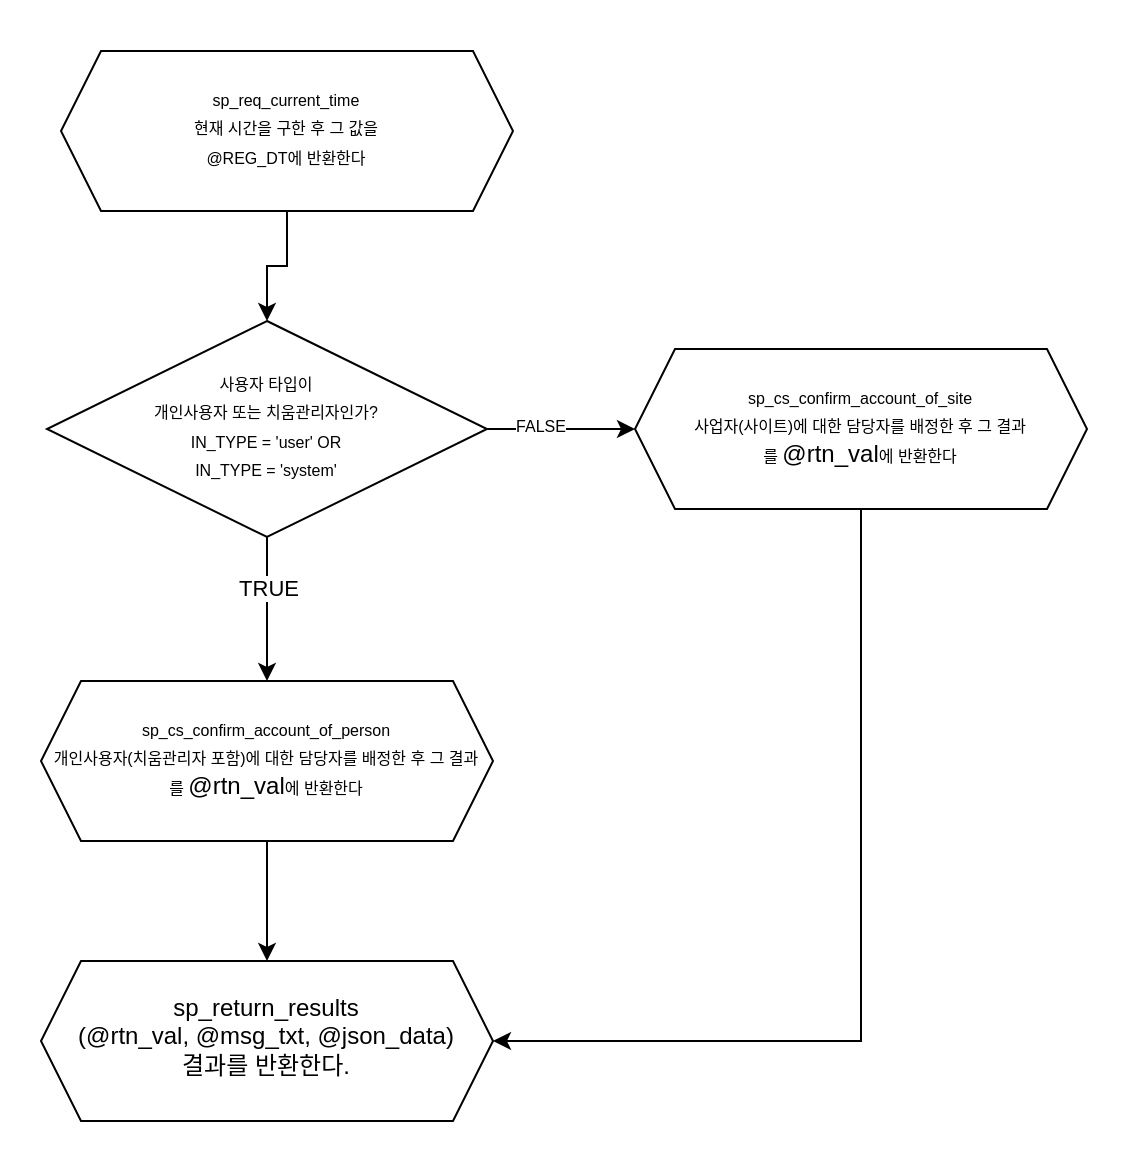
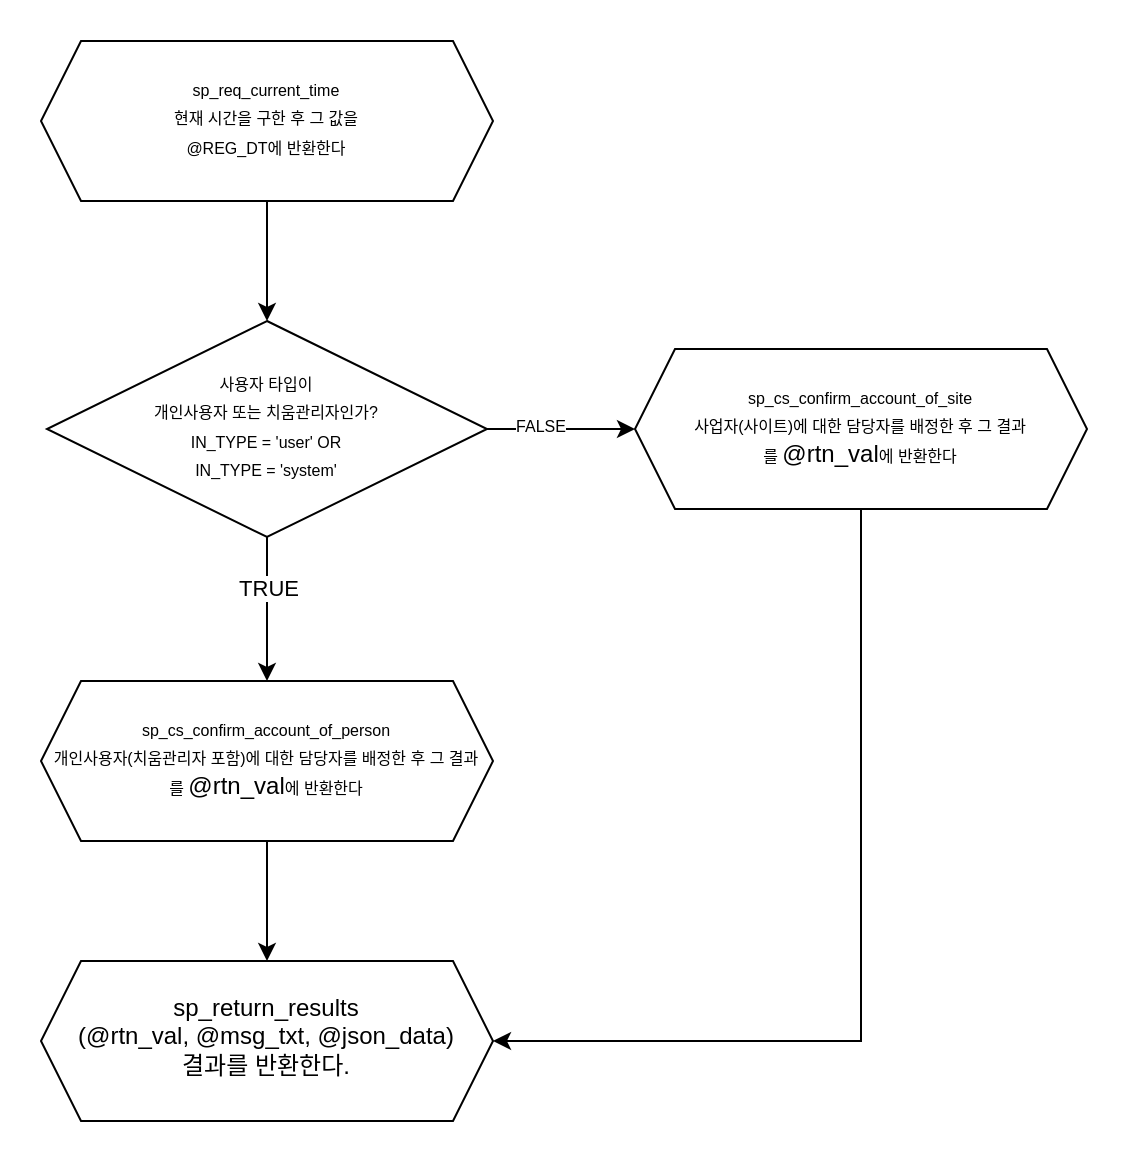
(287, 131) -> (267, 121)
